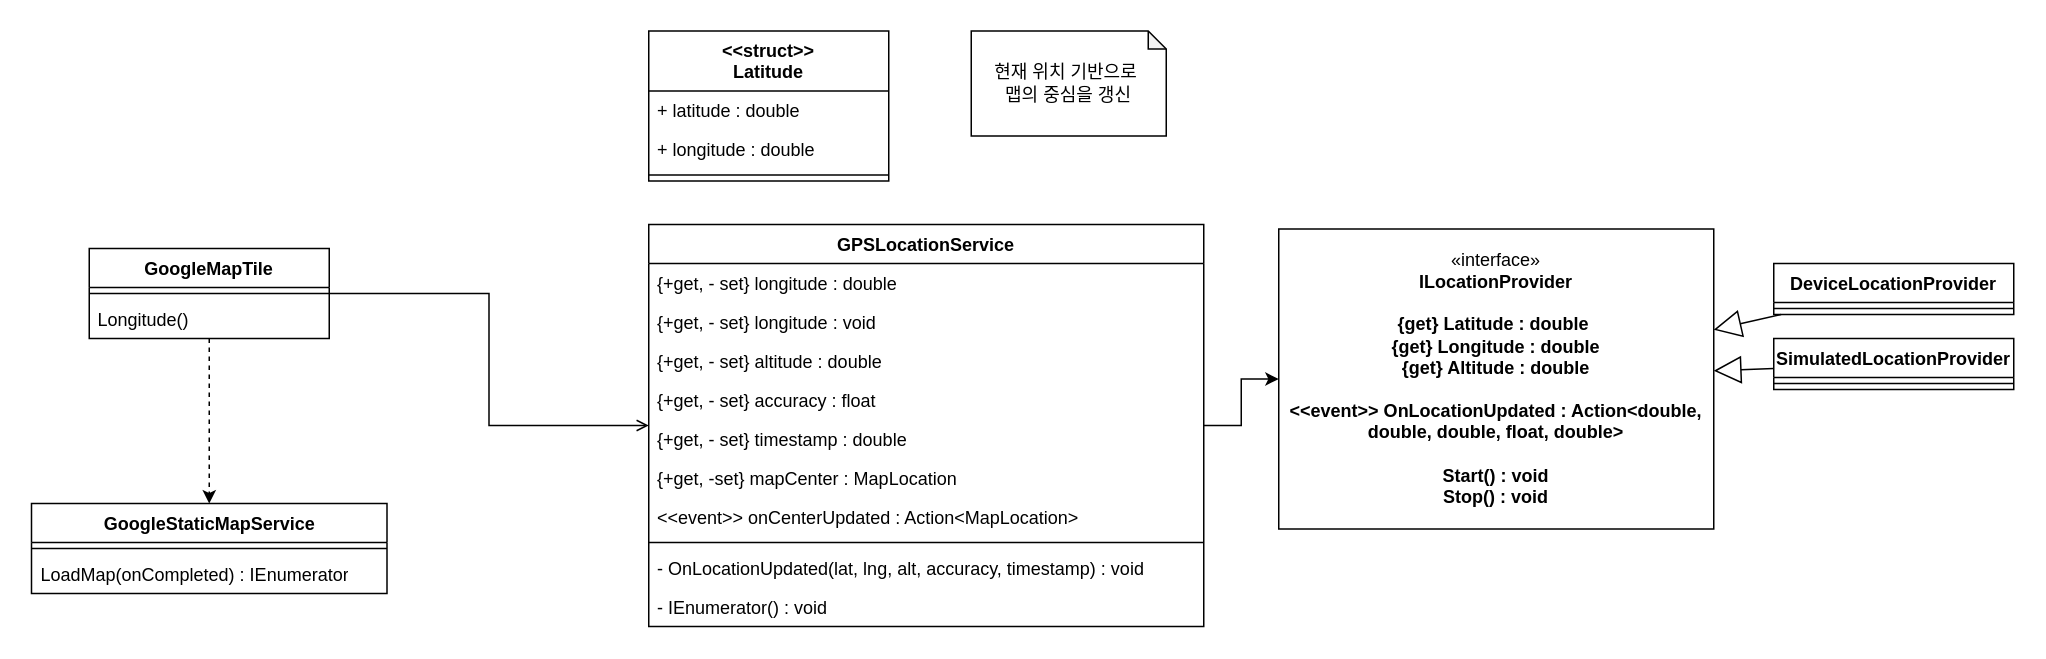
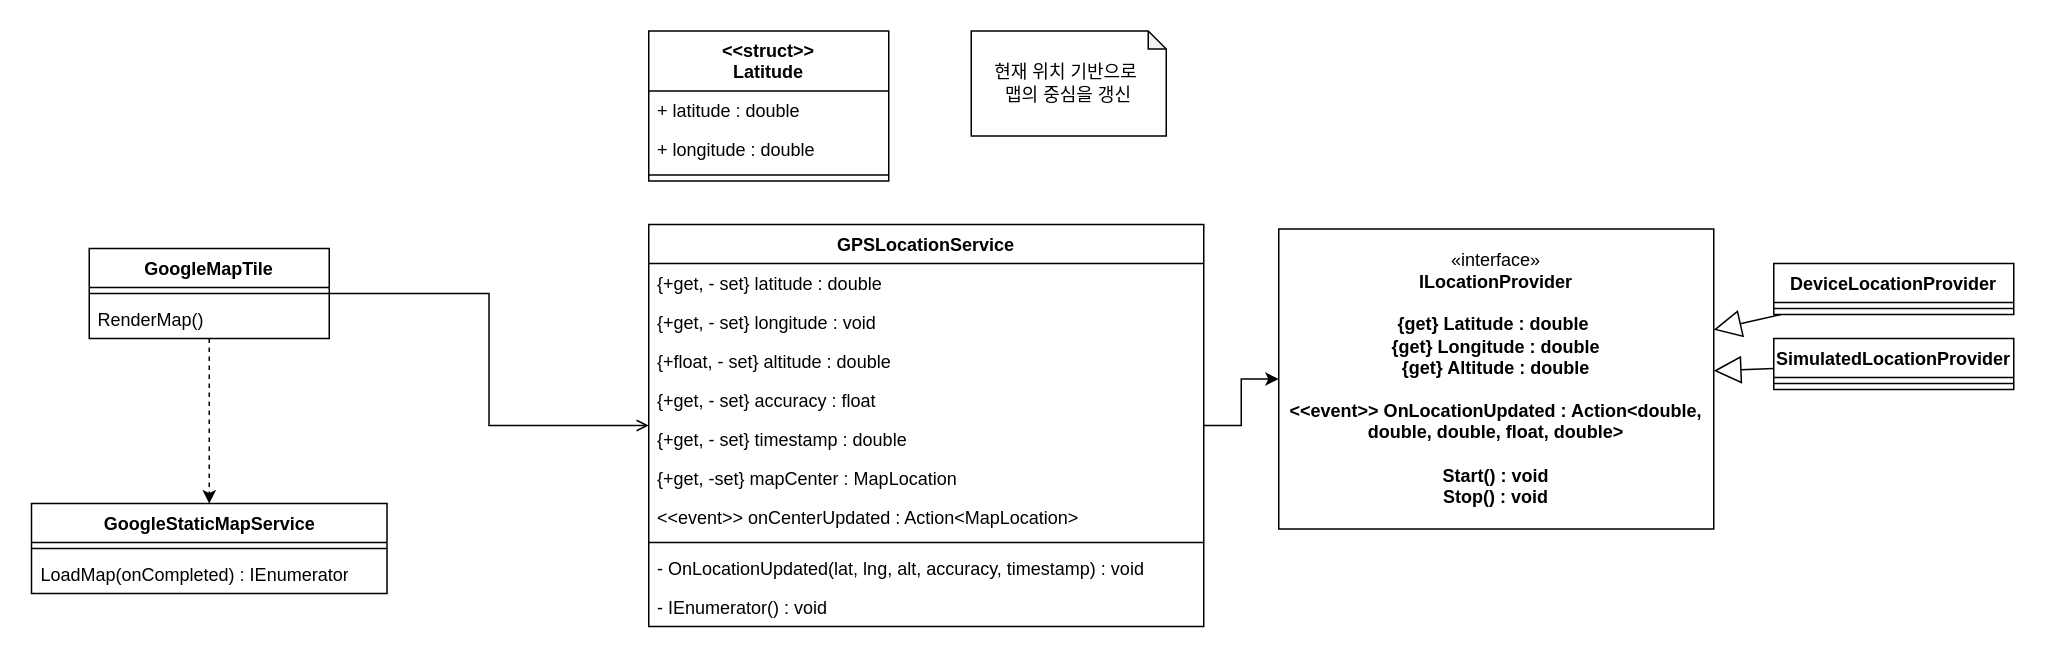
(796, 285) -> (791, 285)
(151, 321) -> (154, 321)
(791, 363) -> (798, 363)
